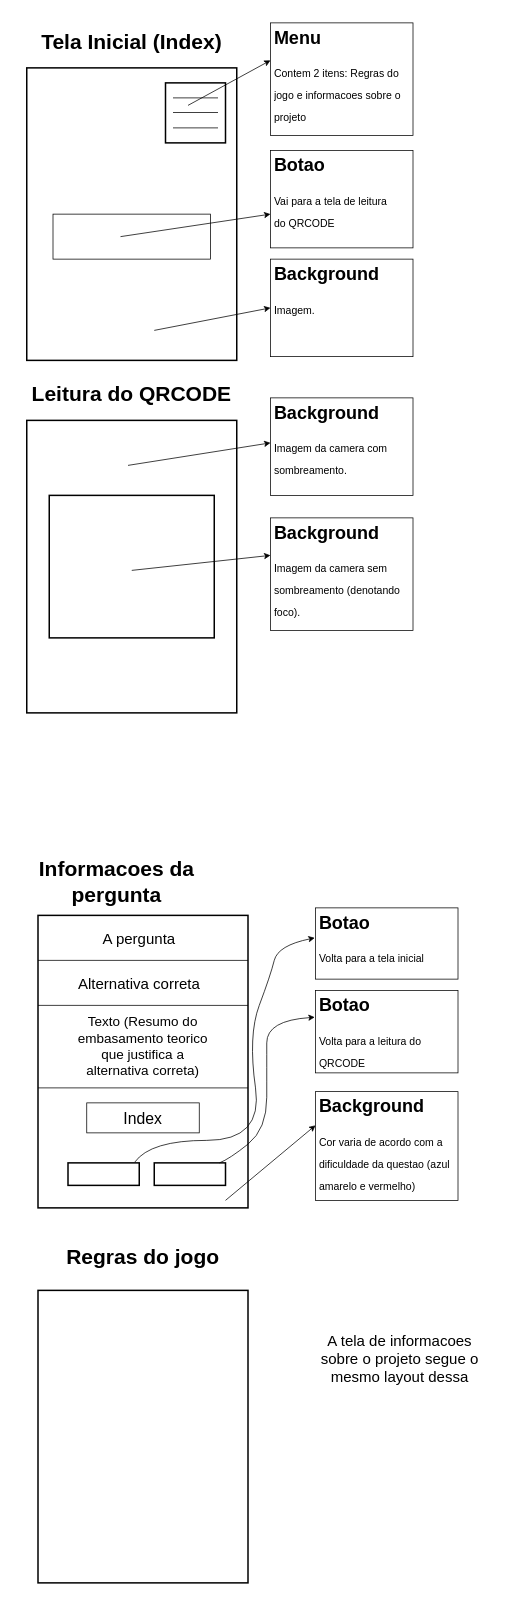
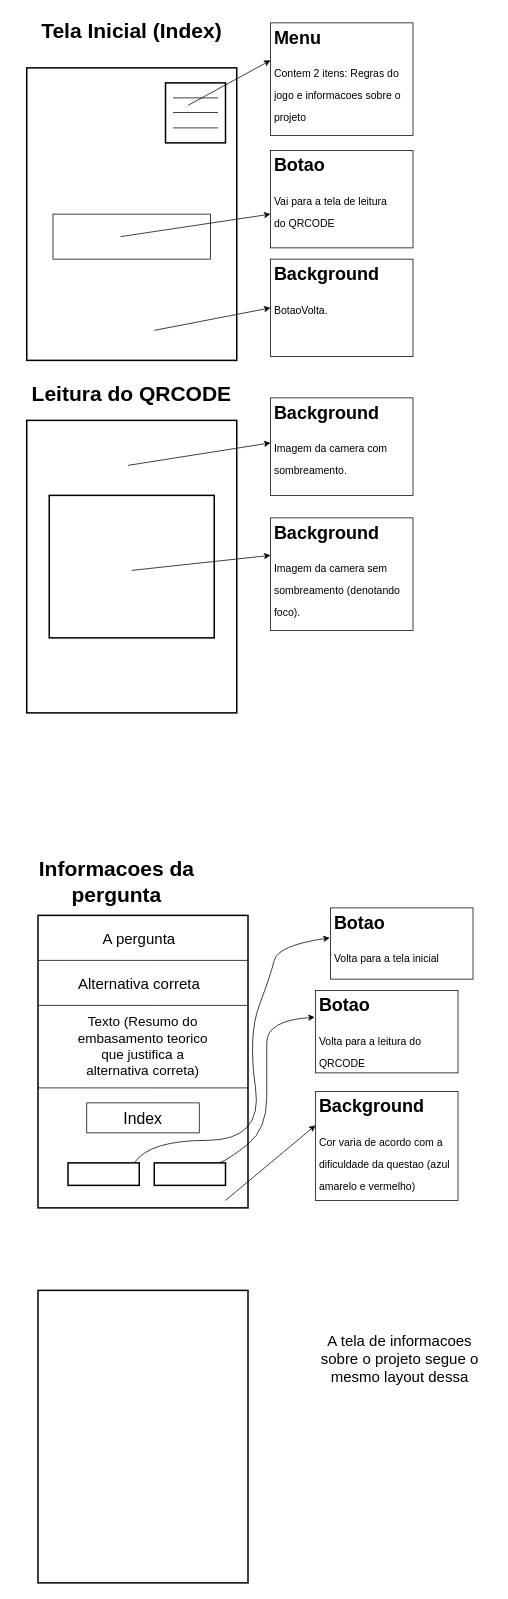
(132, 42) -> (132, 30)
(316, 257) -> (325, 257)
(387, 944) -> (402, 944)
(143, 1257) -> none
